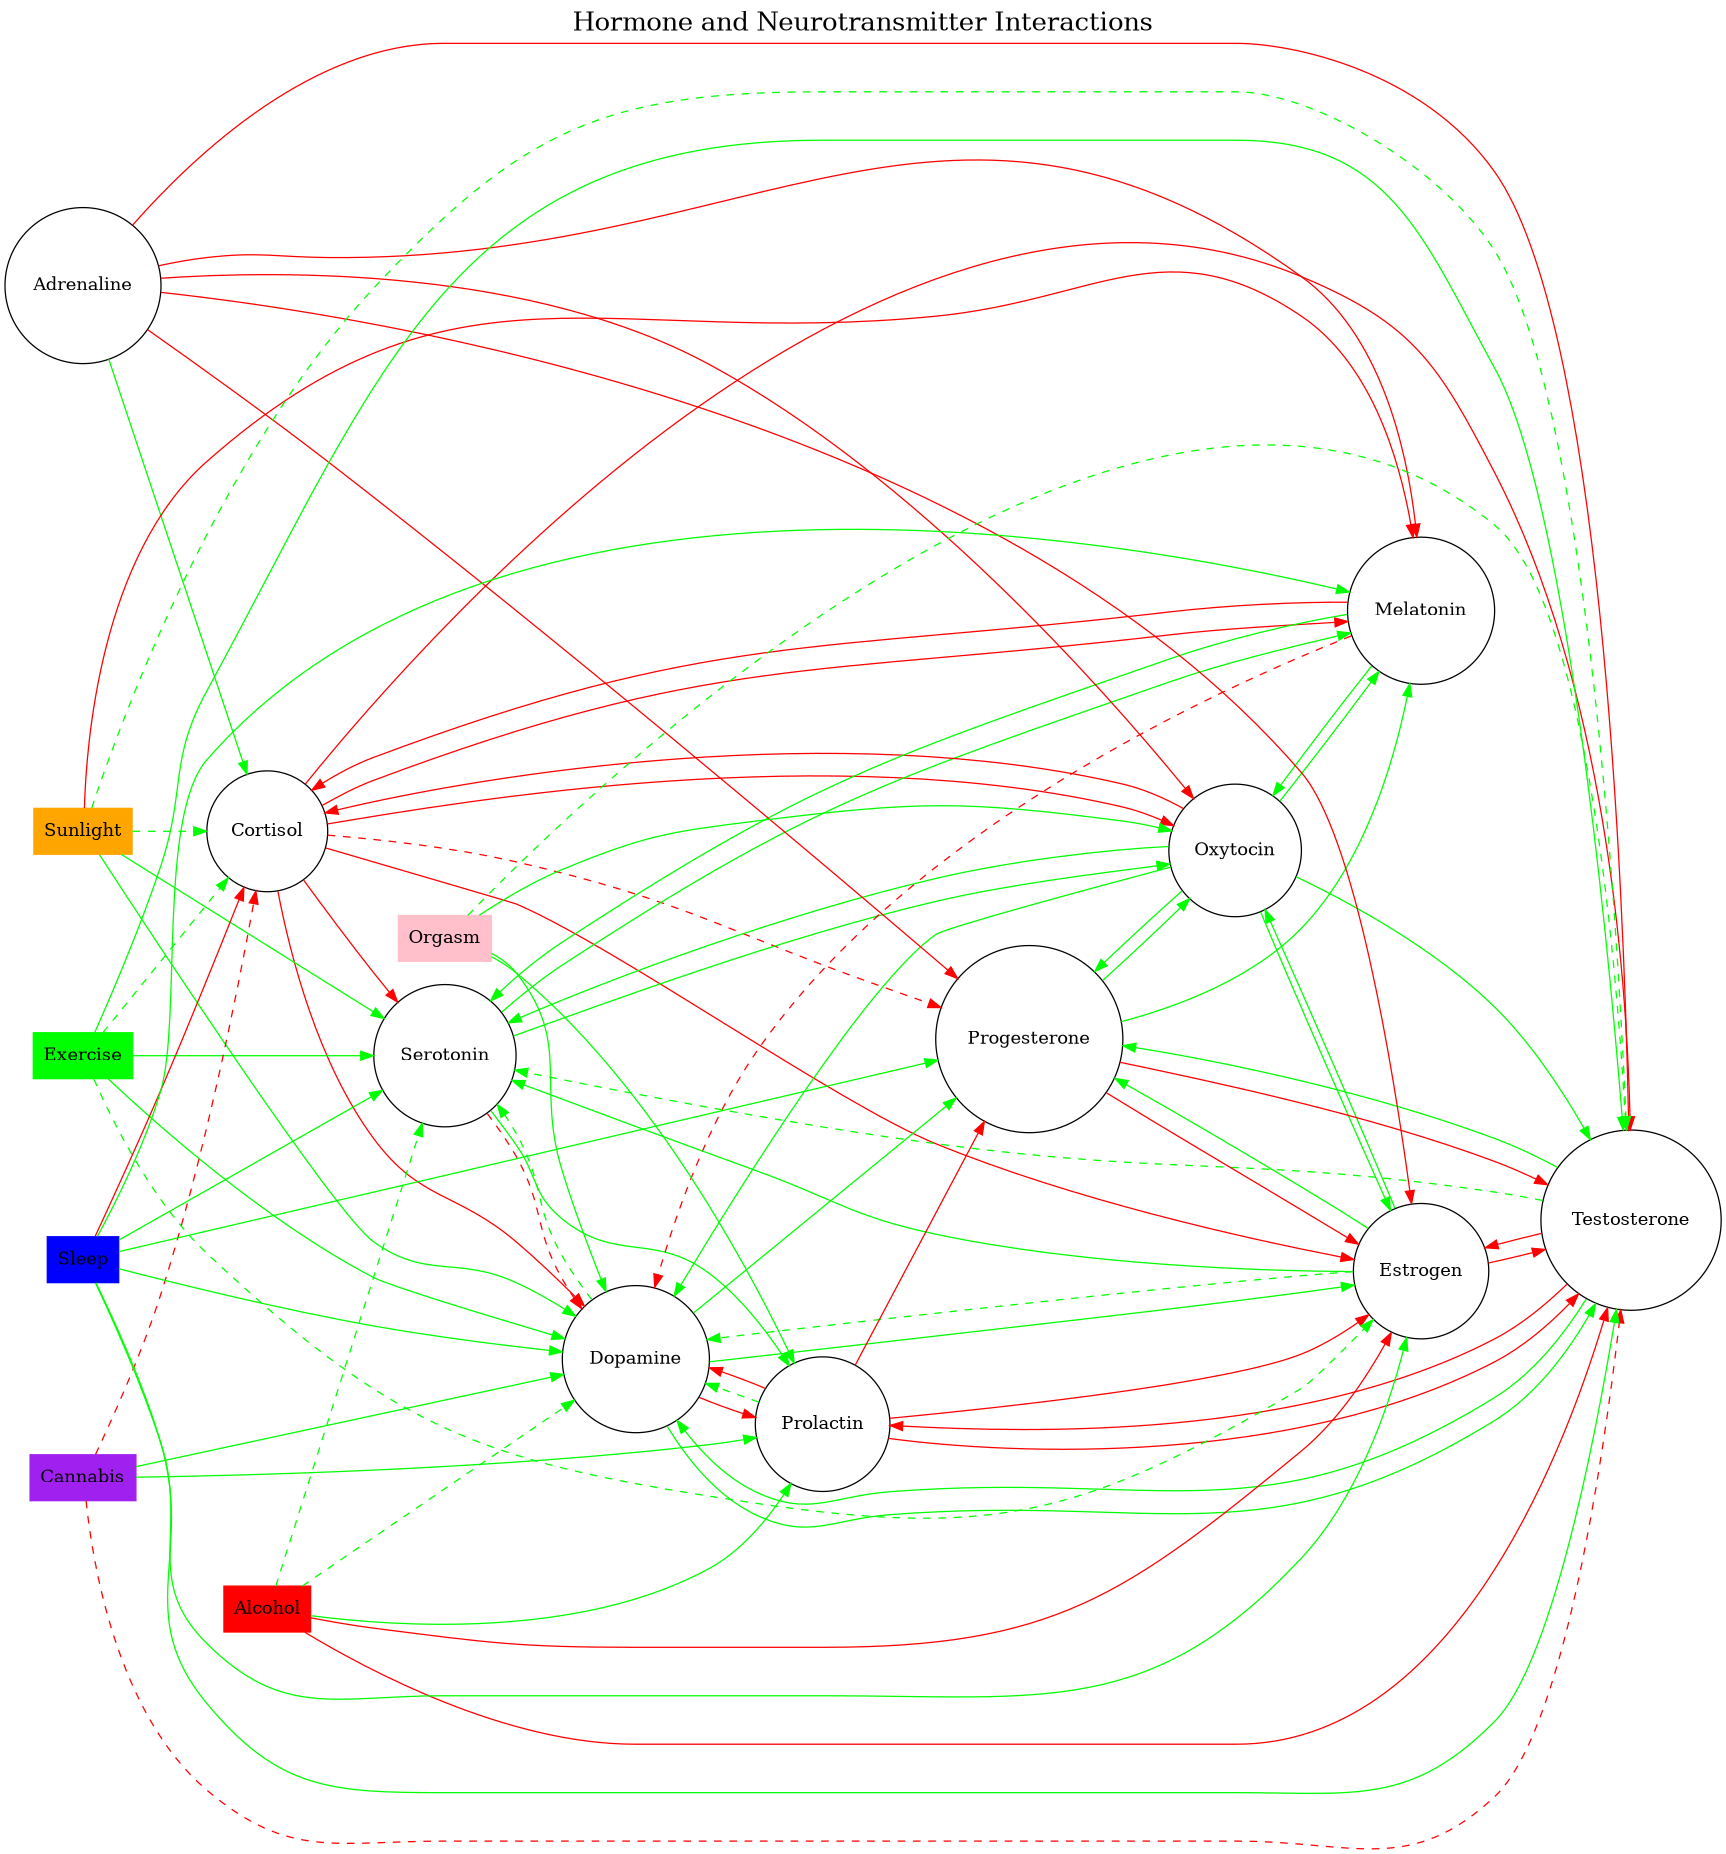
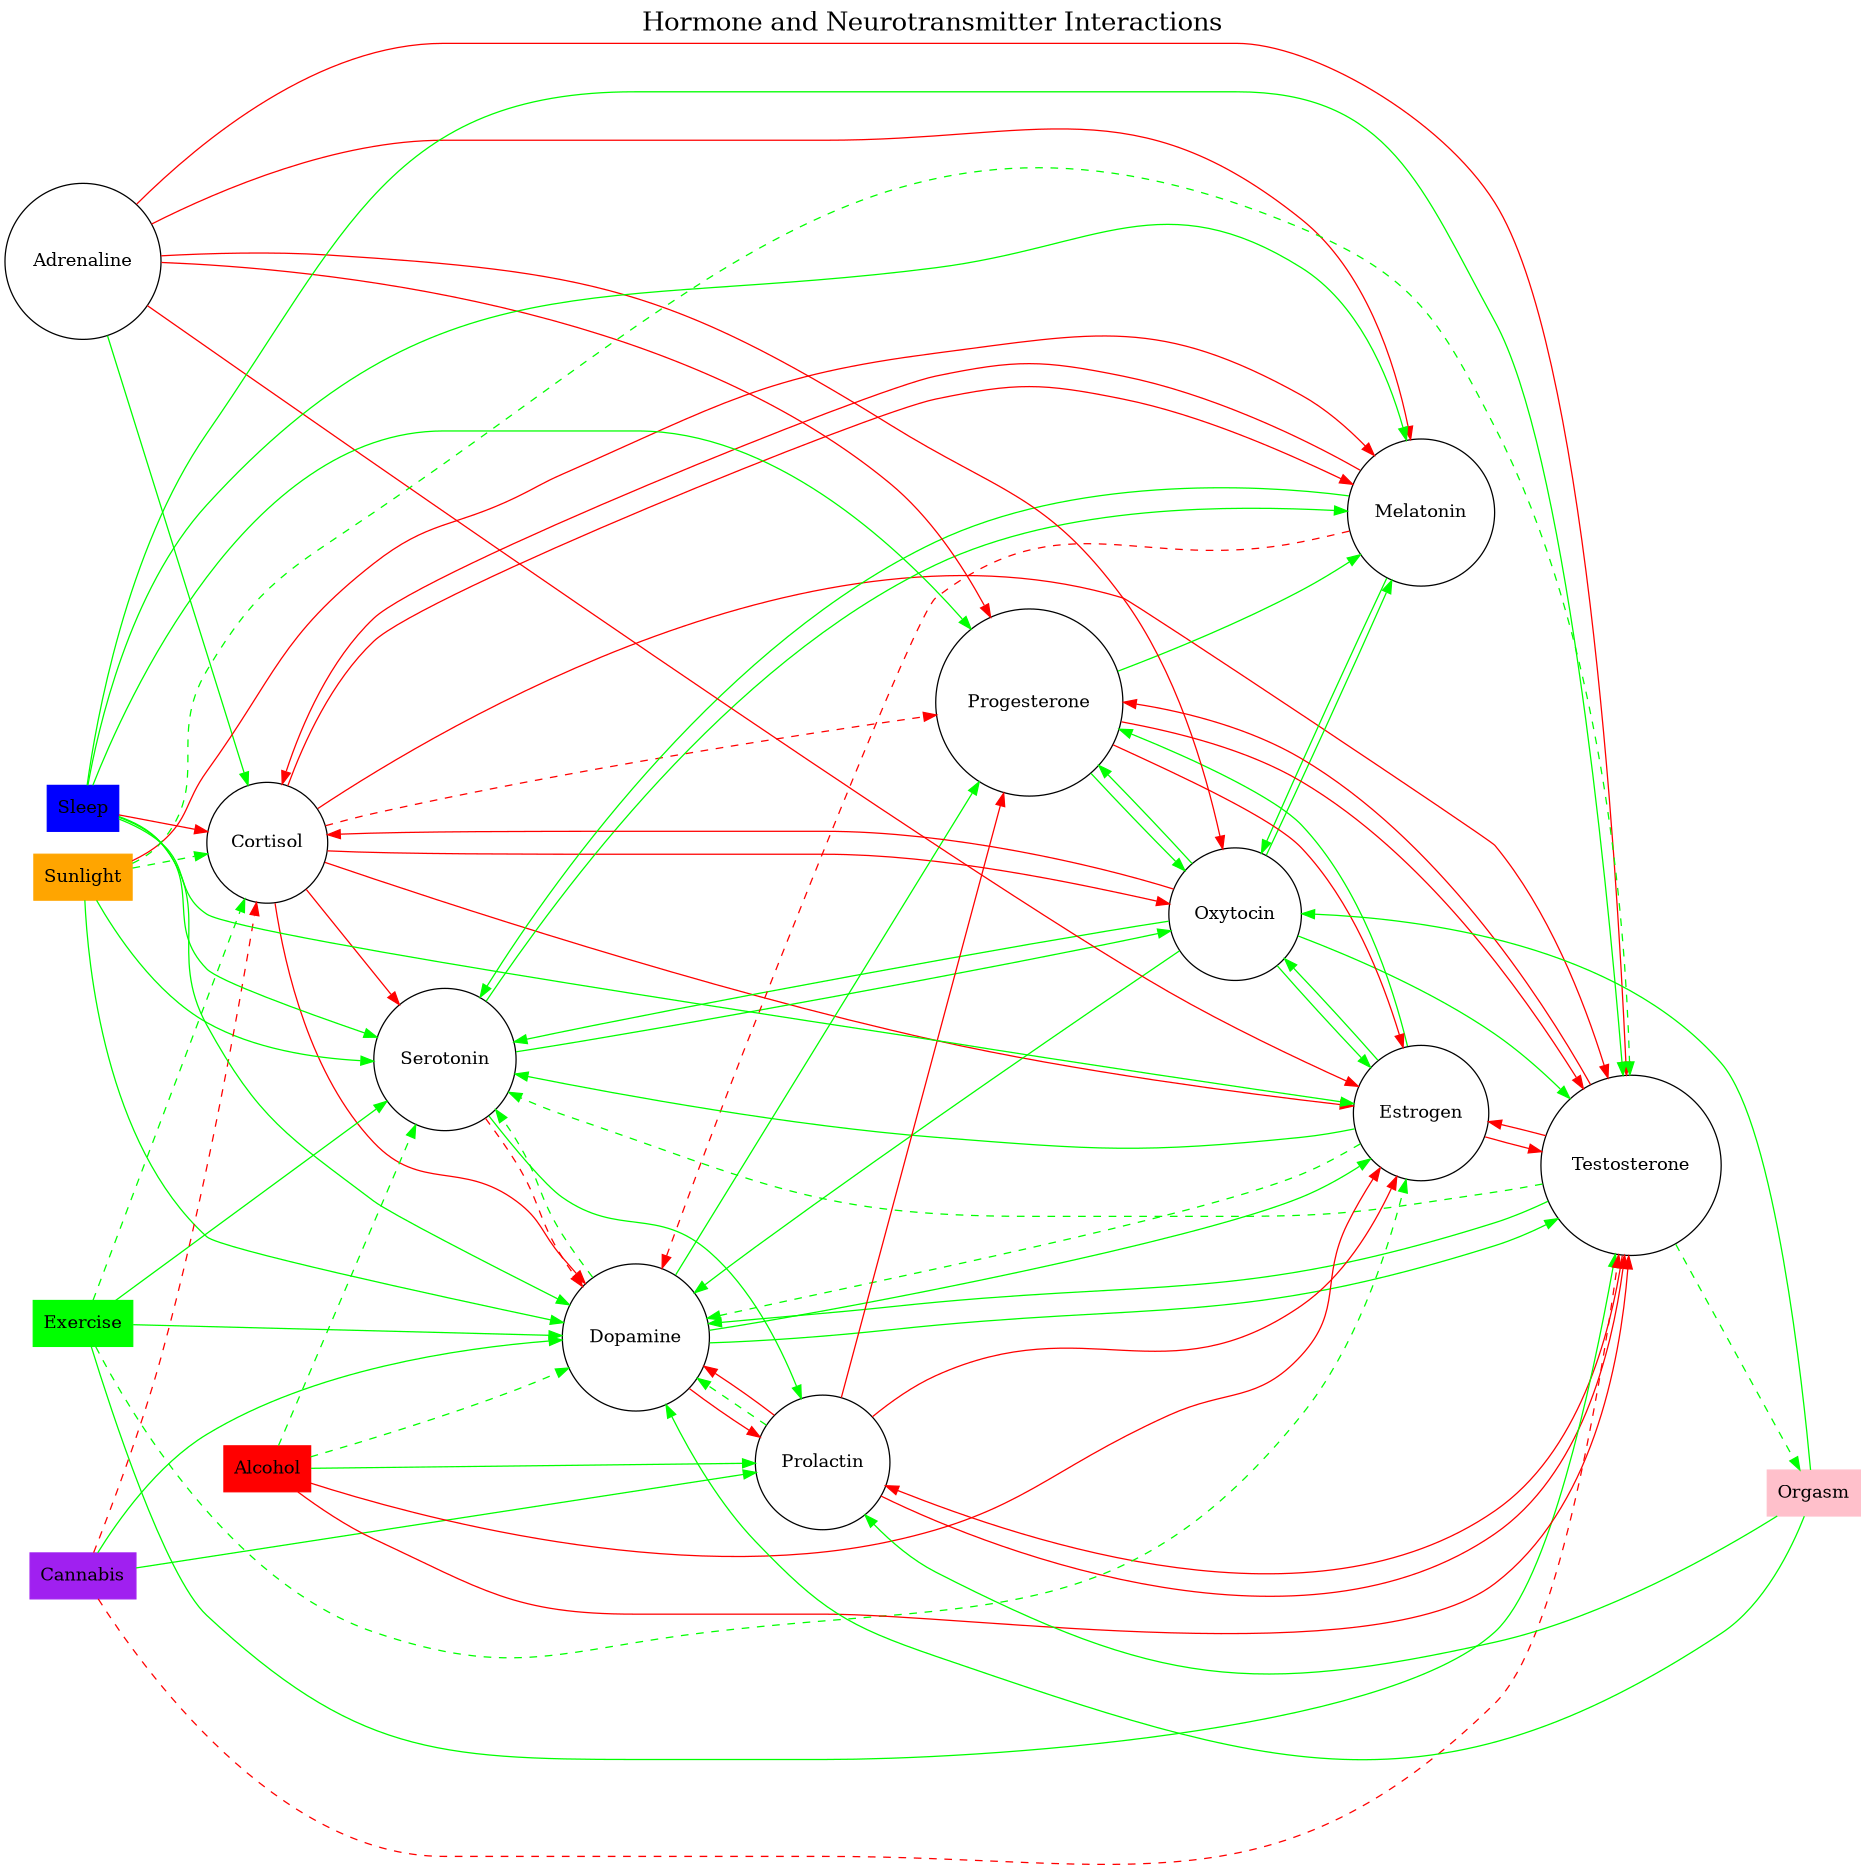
(1223, 450) -> (1735, 1351)
(1362, 1096) -> (1406, 840)
